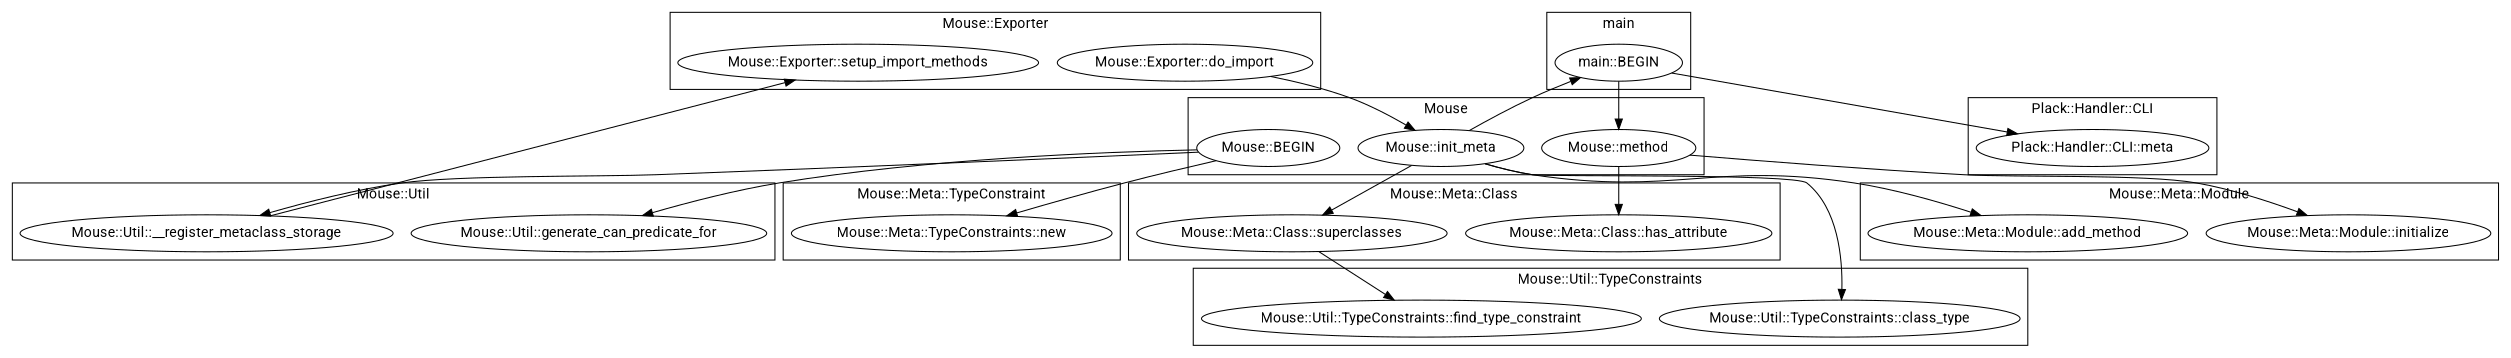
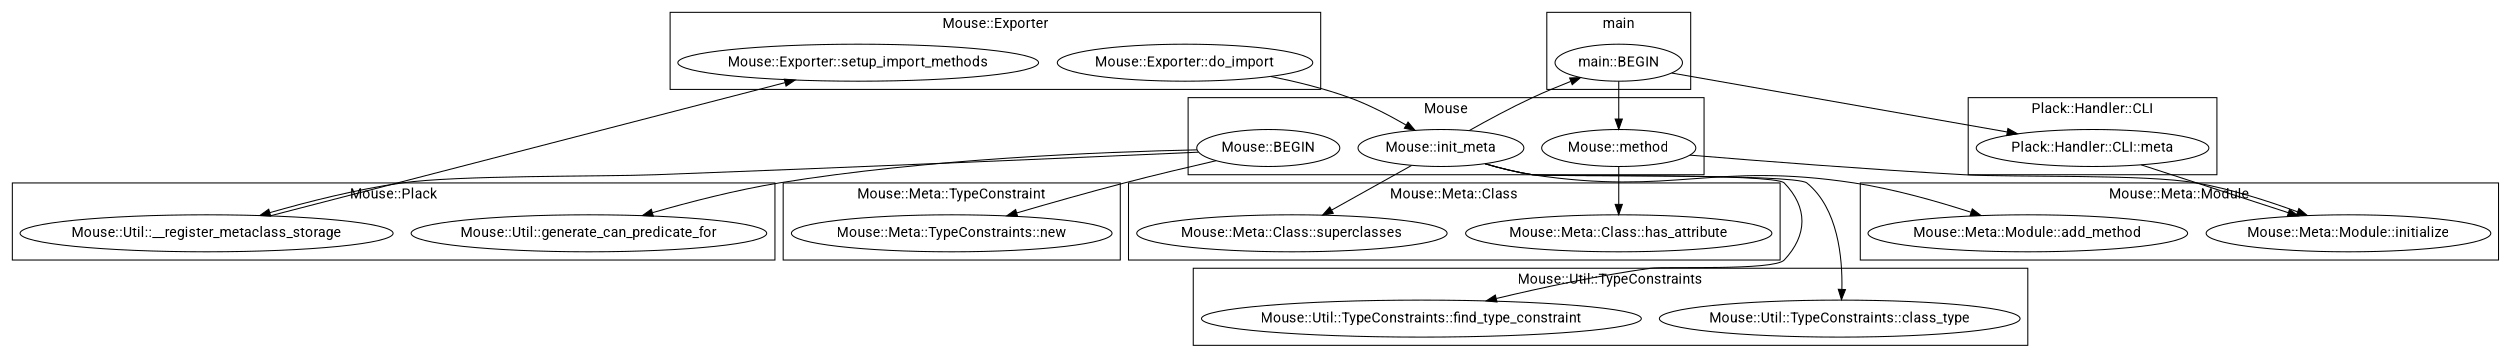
none -> (2215, 189)
(394, 195) -> (394, 195)
(1355, 275) -> (1801, 217)
